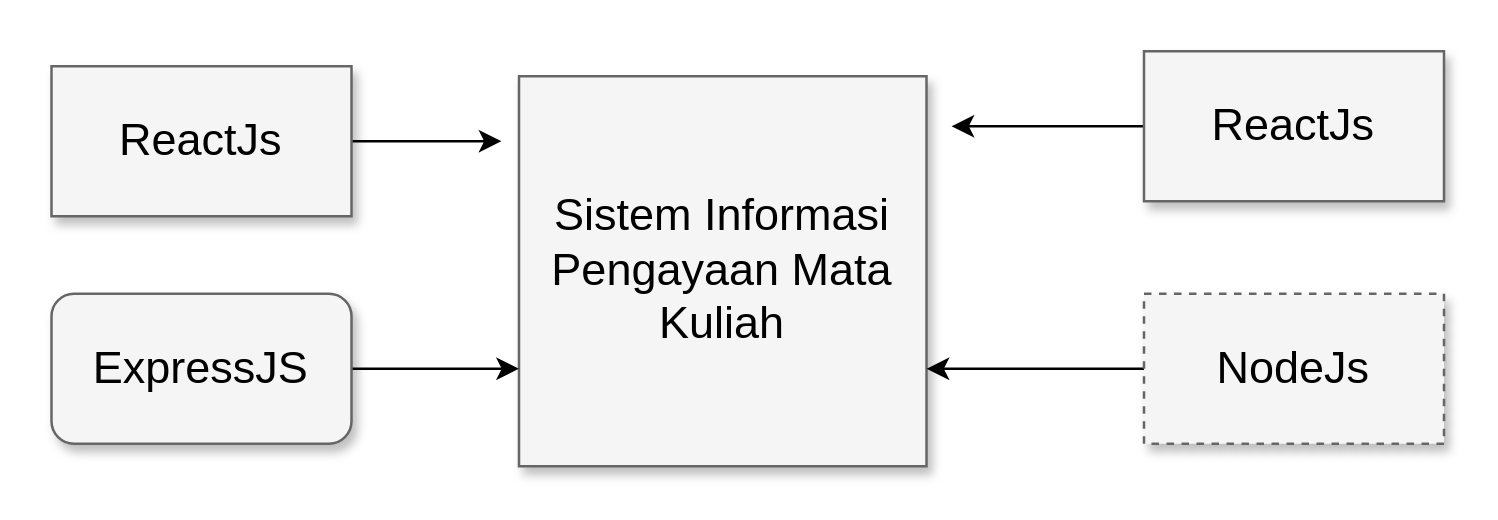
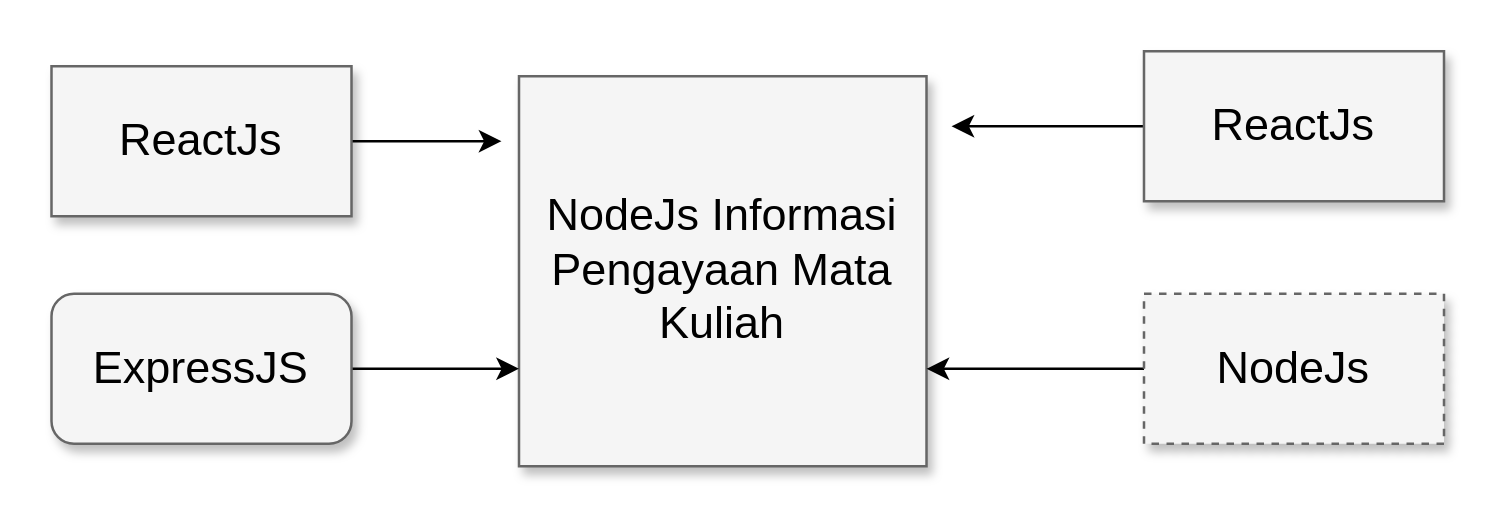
(723, 271) -> (723, 271)
